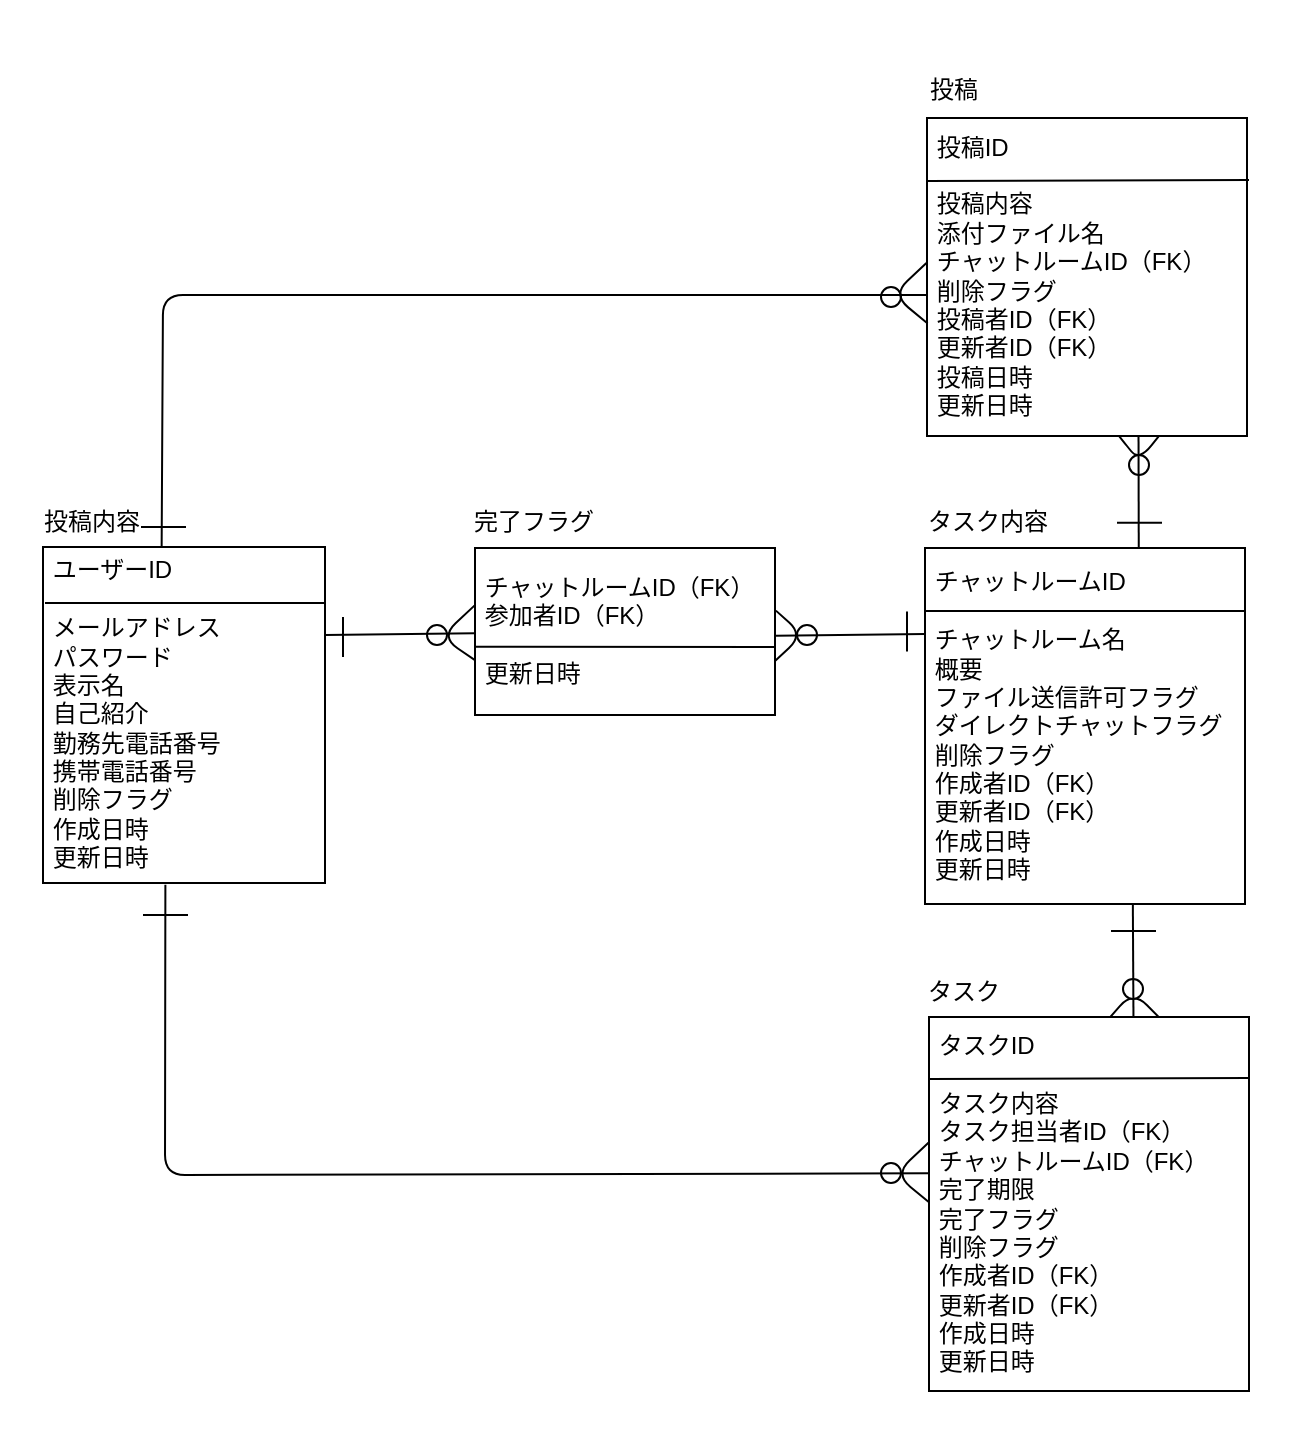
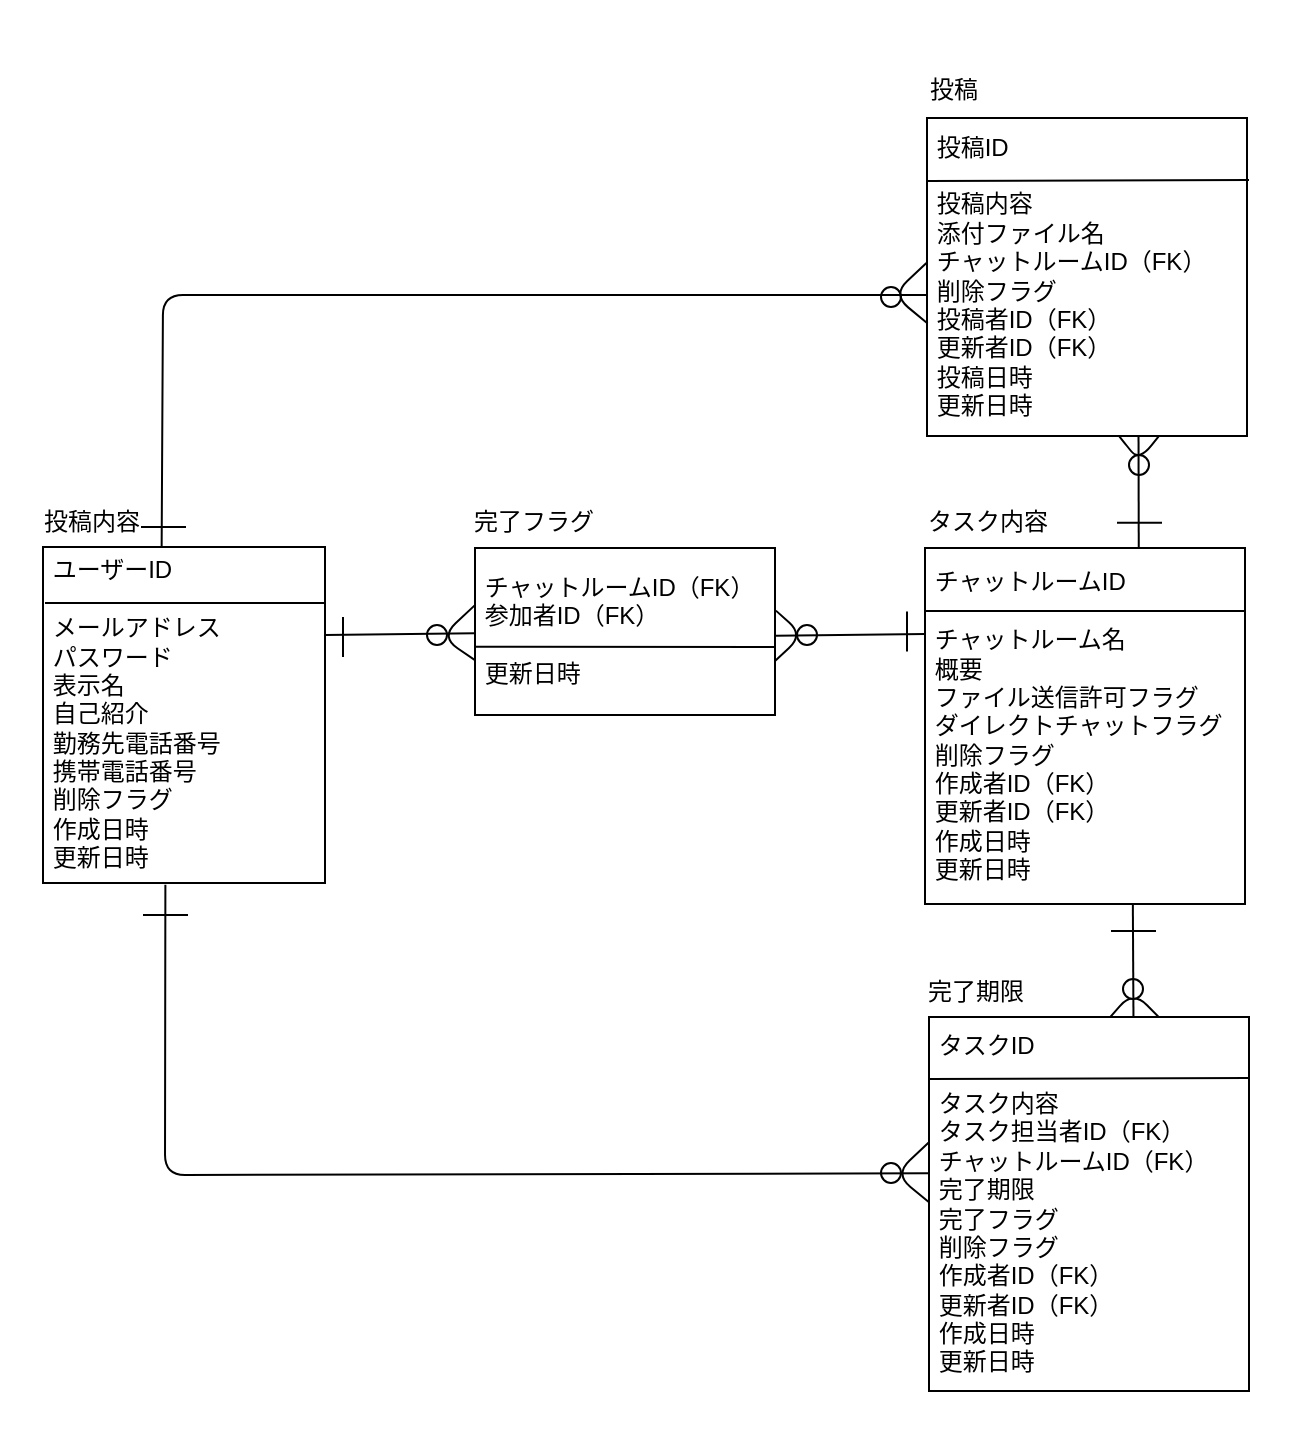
(1001, 985) -> (1025, 985)
